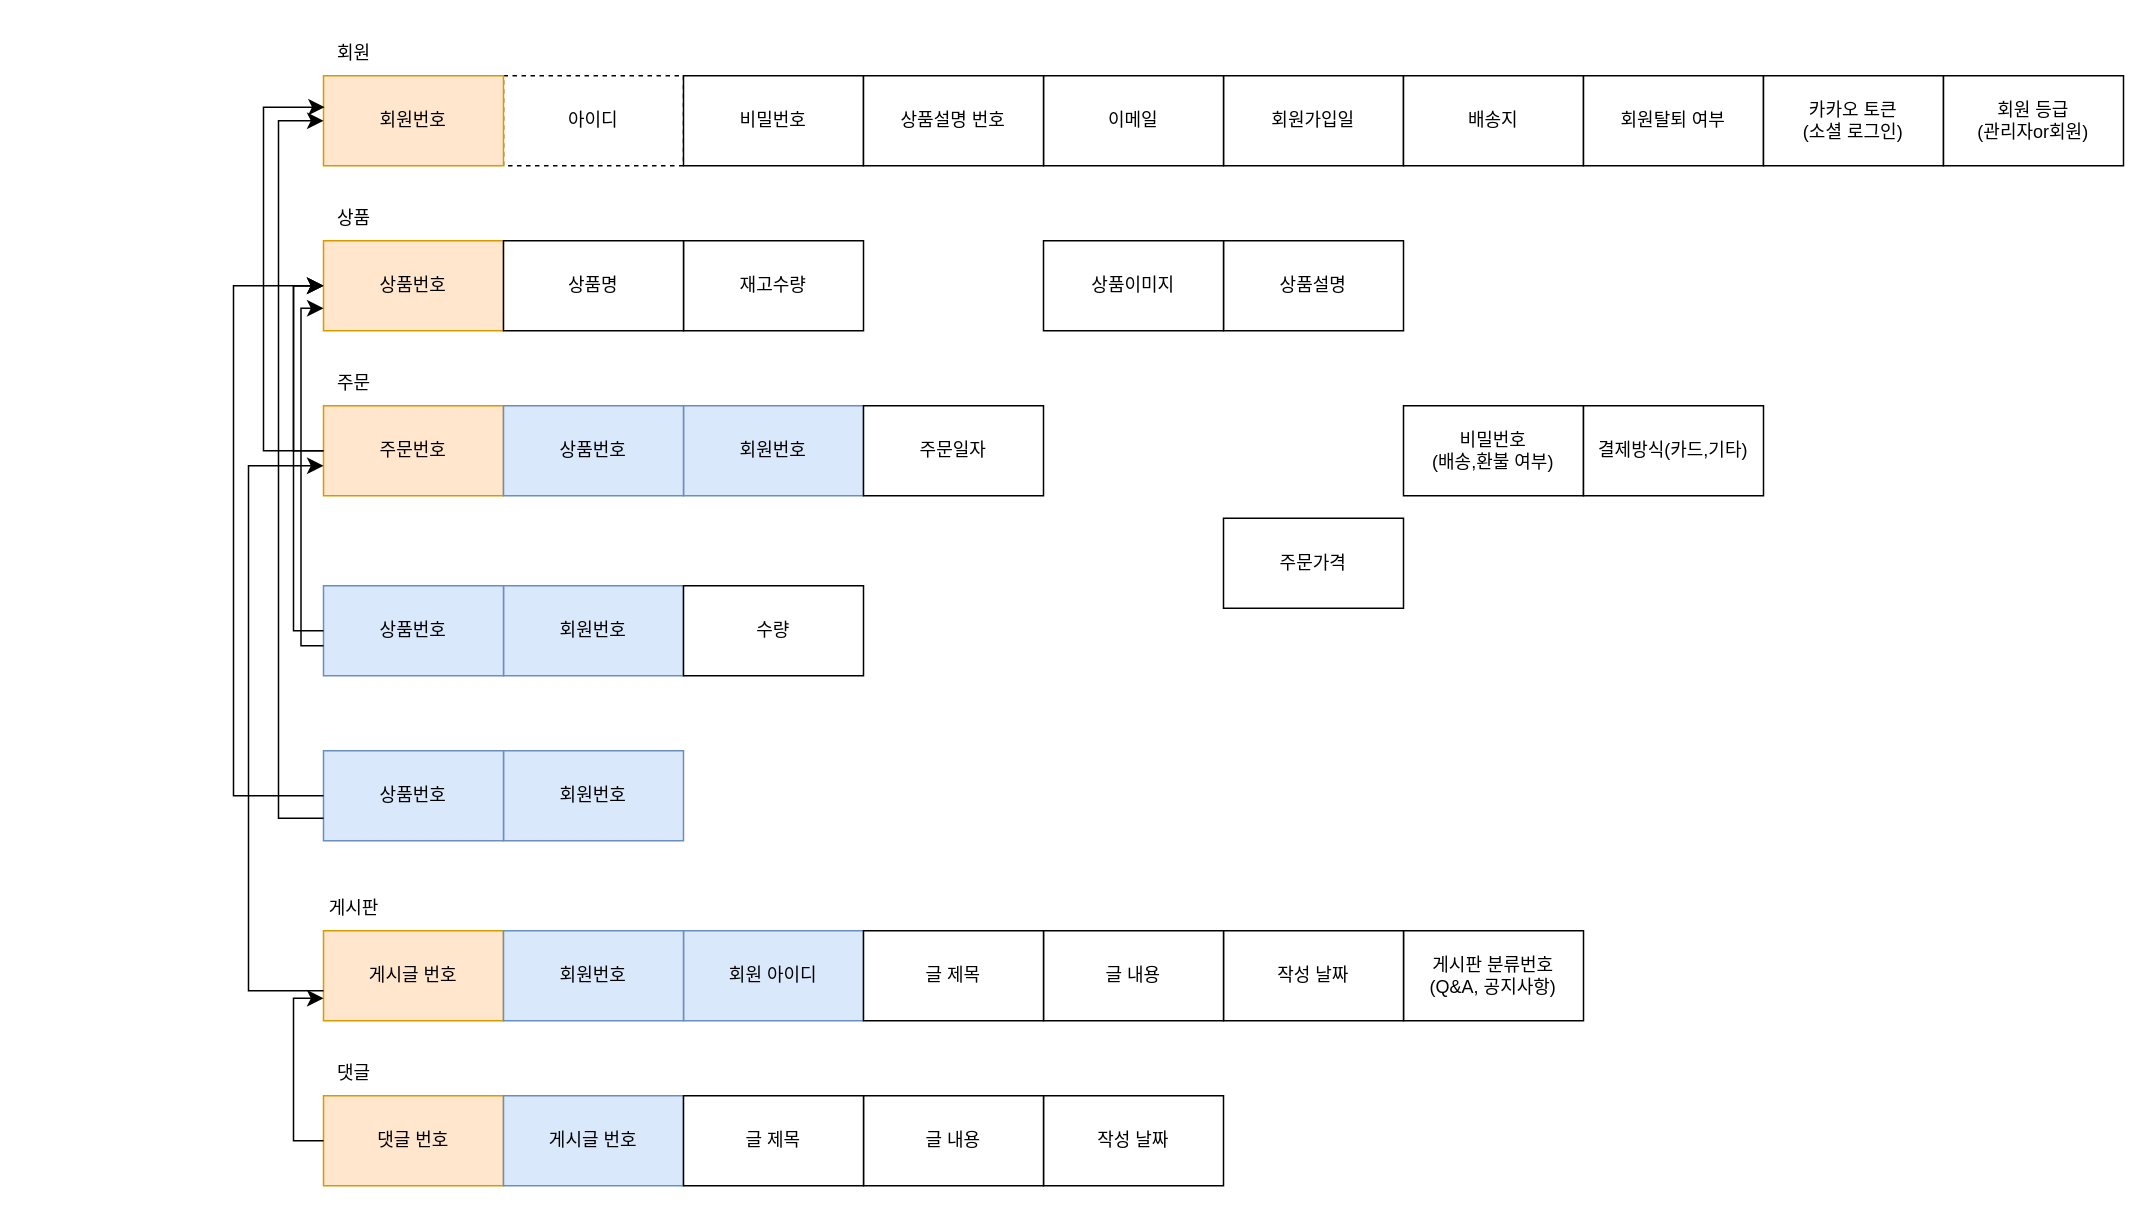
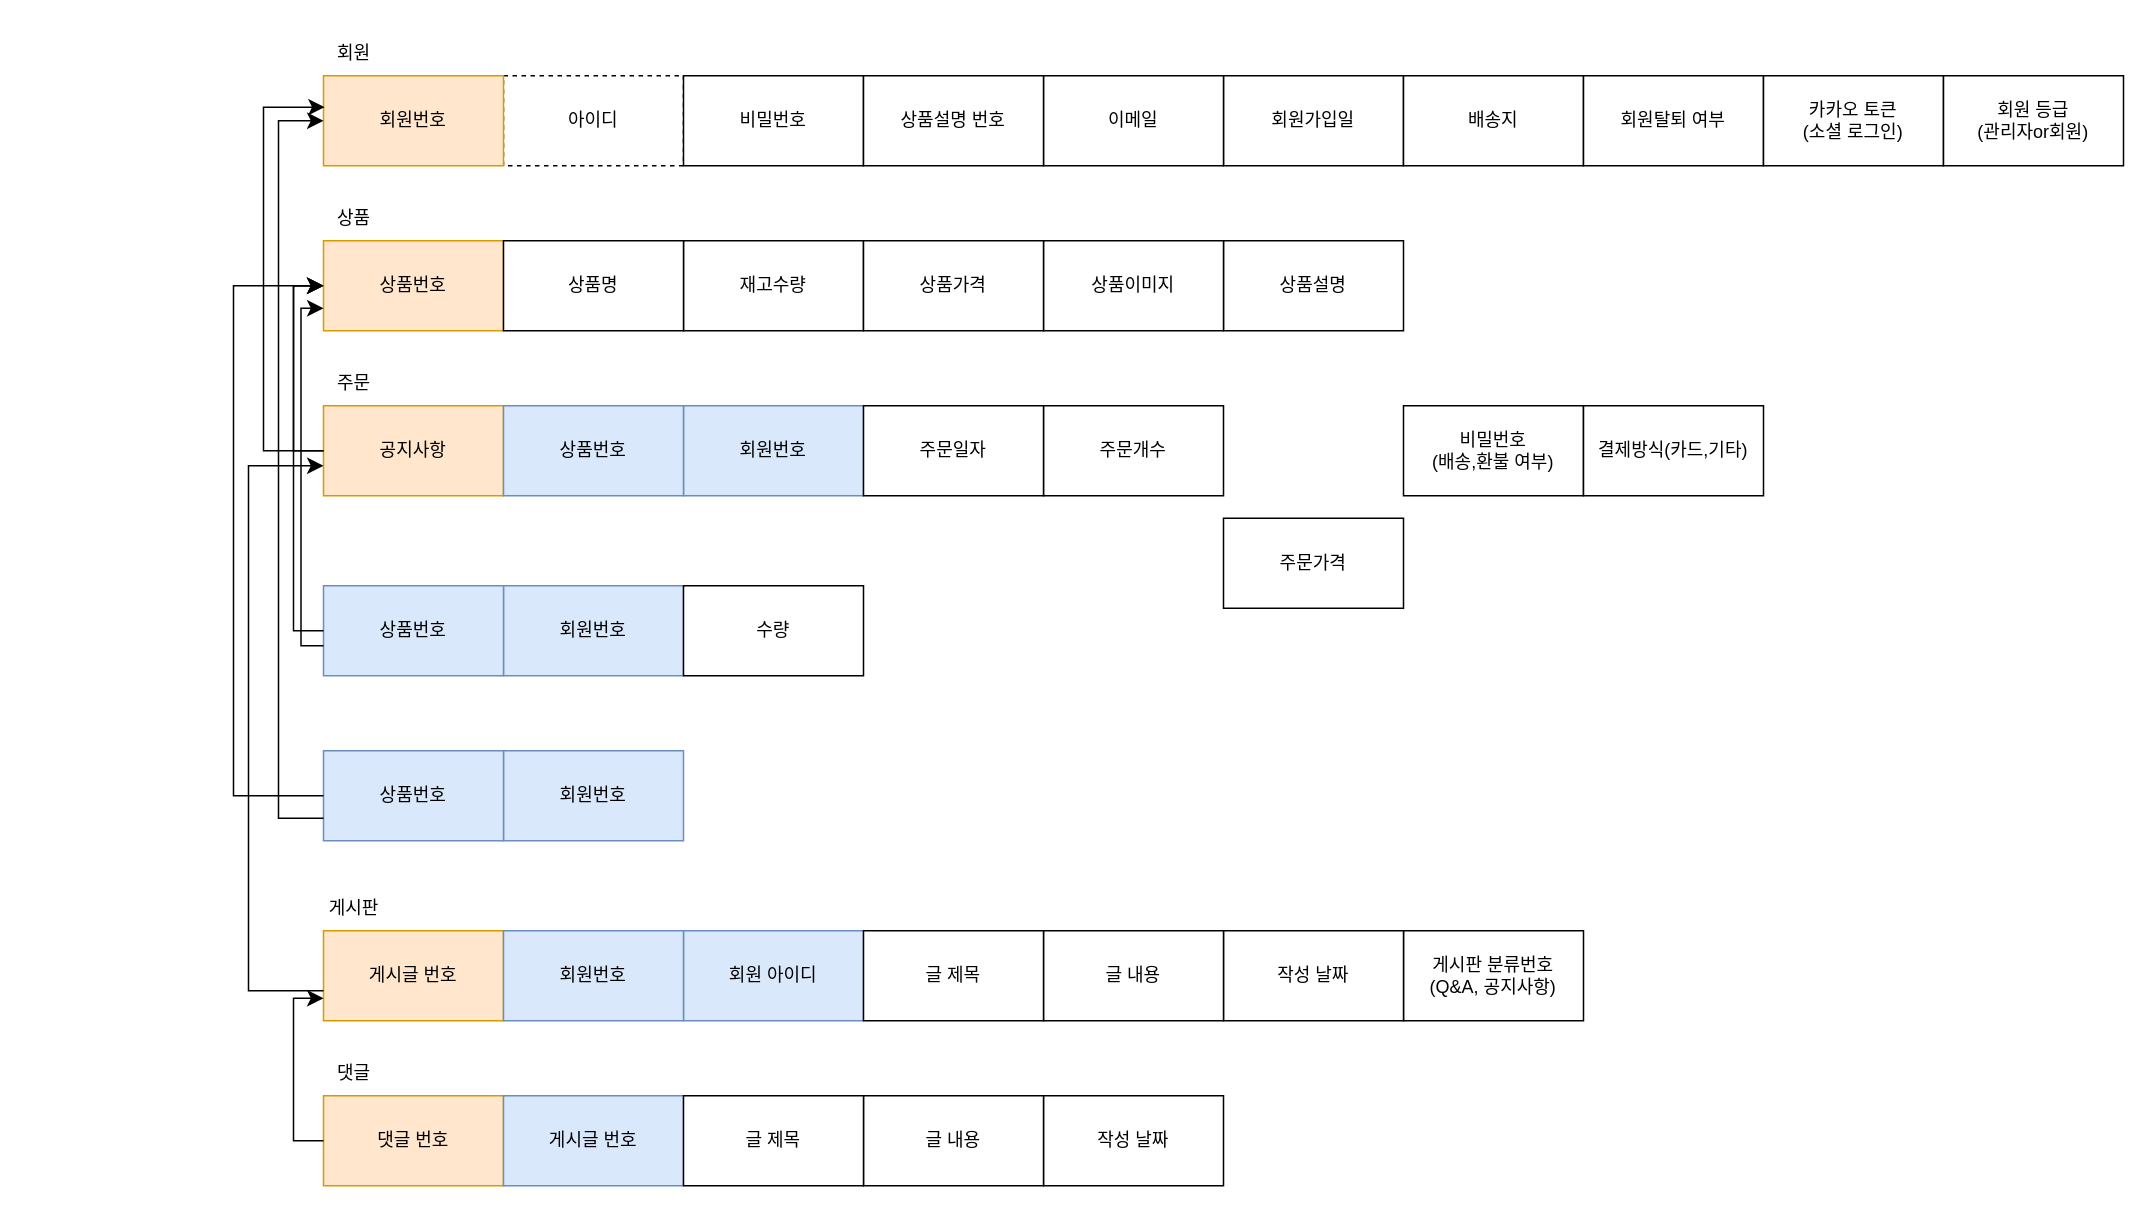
none -> (953, 286)
(413, 451) -> (413, 451)
none -> (1133, 451)
